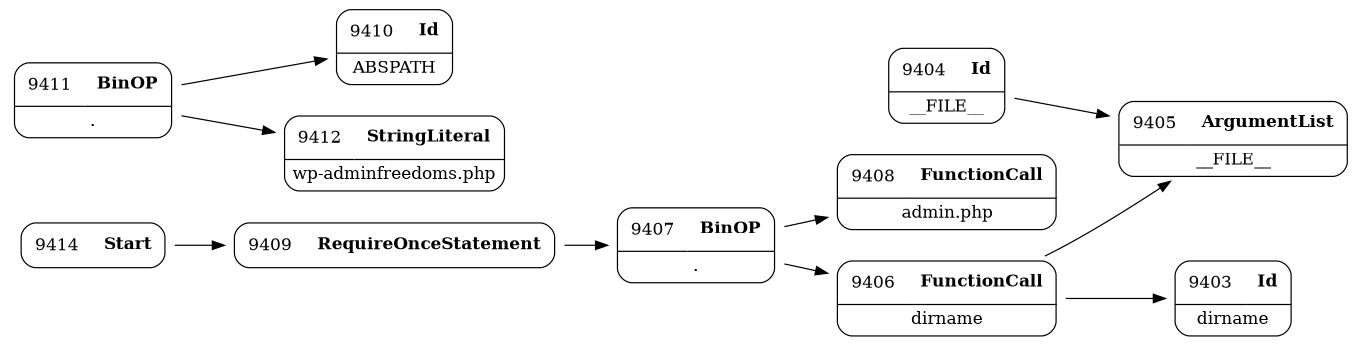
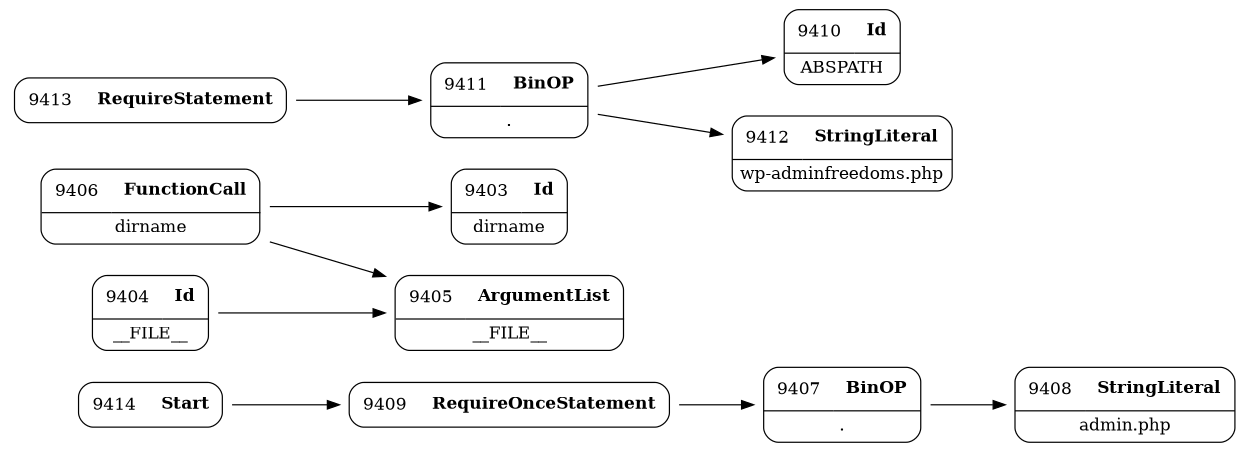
none -> (150, 100)
(982, 175) -> (1159, 388)
(800, 267) -> none
